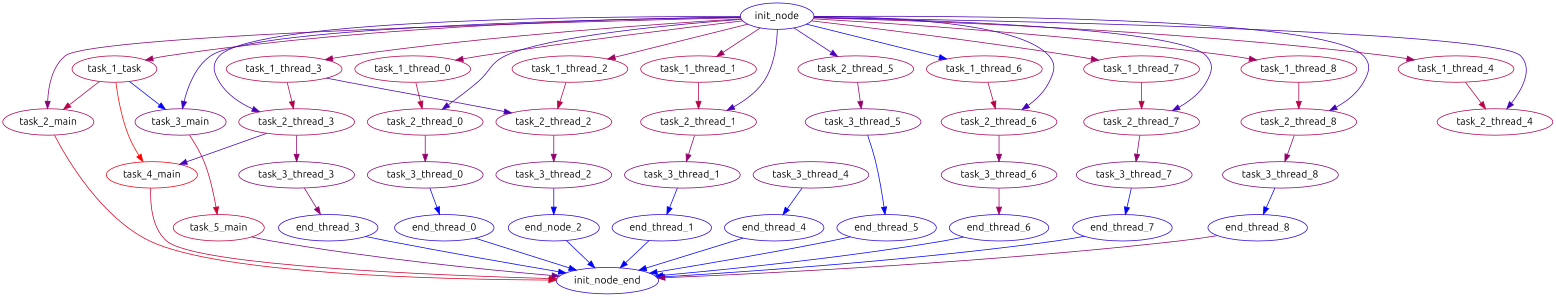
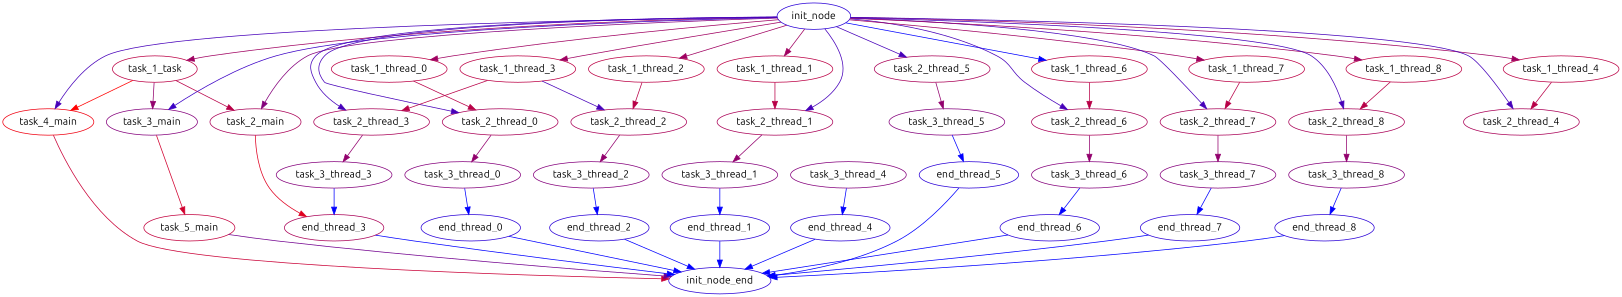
(144, 93) -> (154, 92)
(227, 148) -> (407, 26)
(310, 198) -> (334, 198)
(999, 198) -> (1072, 198)
(328, 228) -> (334, 228)
(554, 228) -> (599, 228)
(168, 247) -> (265, 181)
(942, 262) -> (1031, 261)
